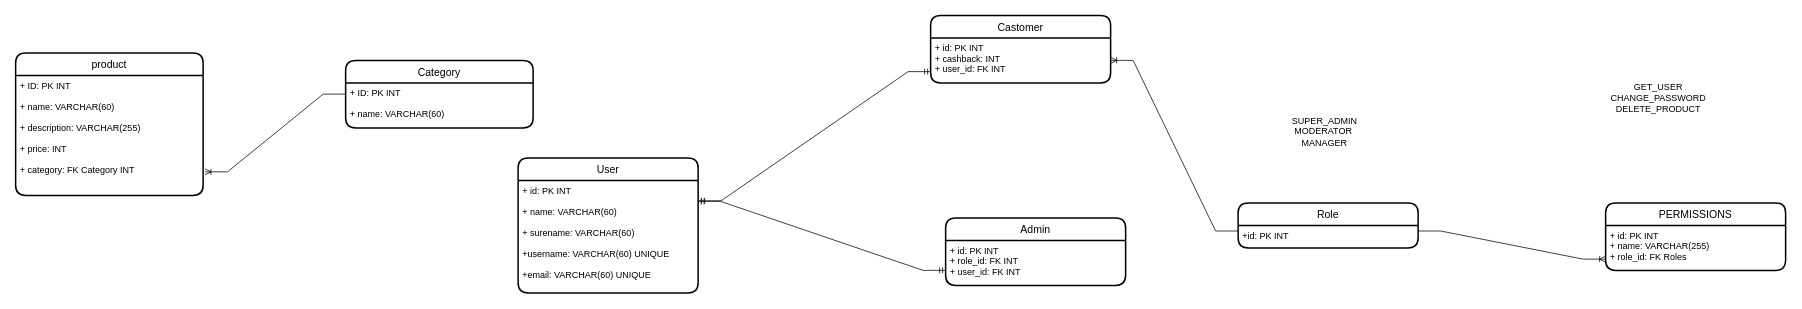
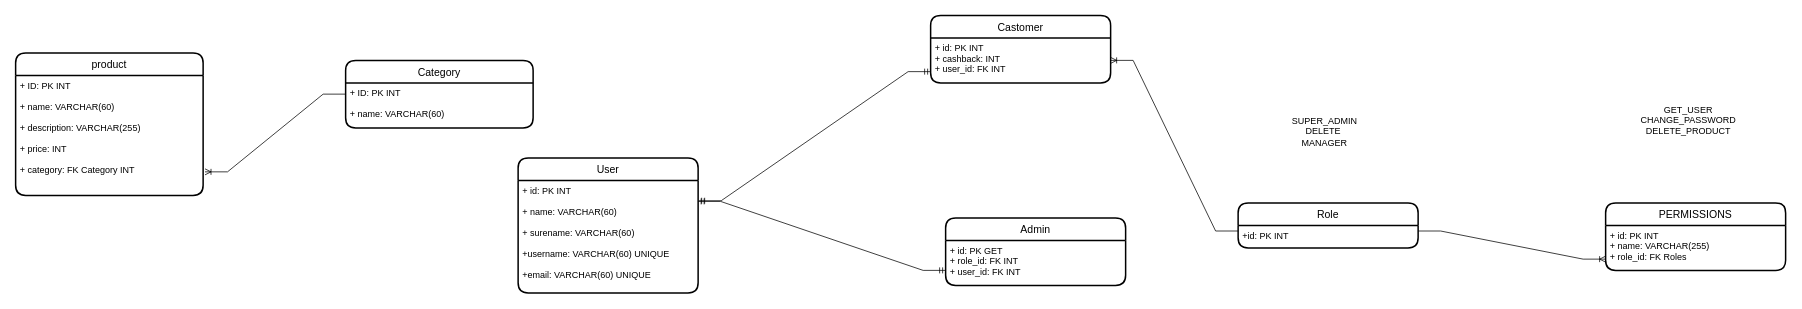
(1658, 98) -> (1688, 120)
(1325, 132) -> (1325, 132)
(974, 251) -> (974, 251)
